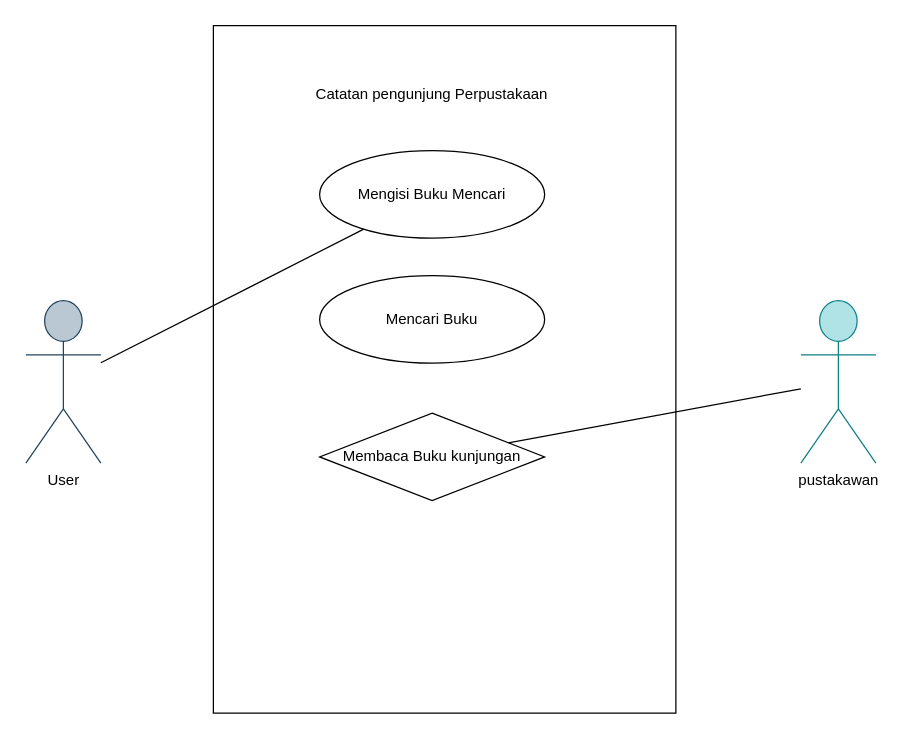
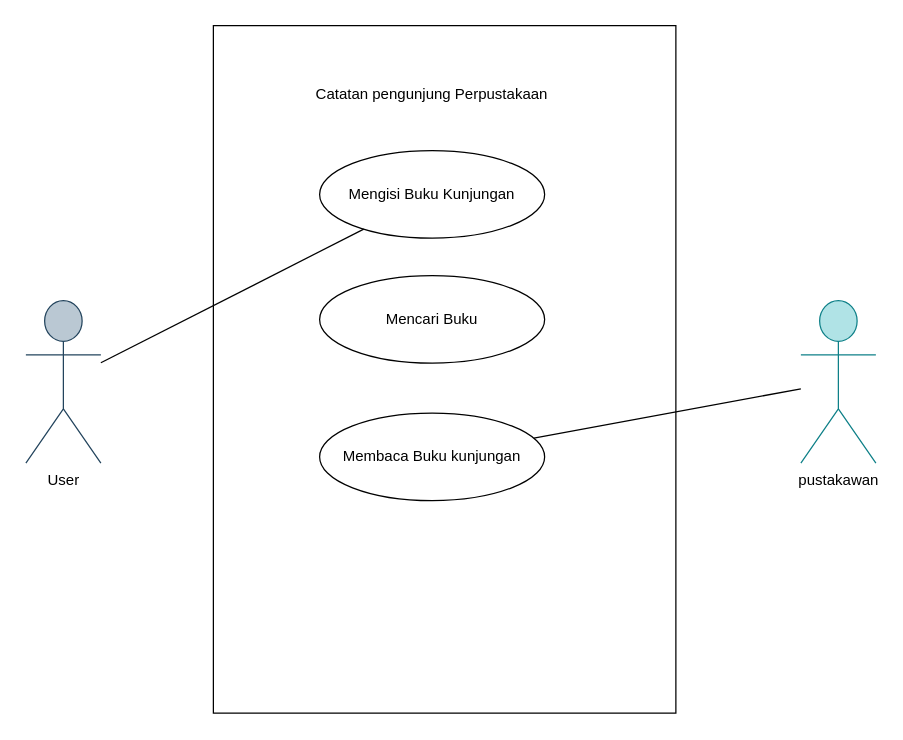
(432, 194) -> (432, 194)
(432, 457) -> (432, 457)
